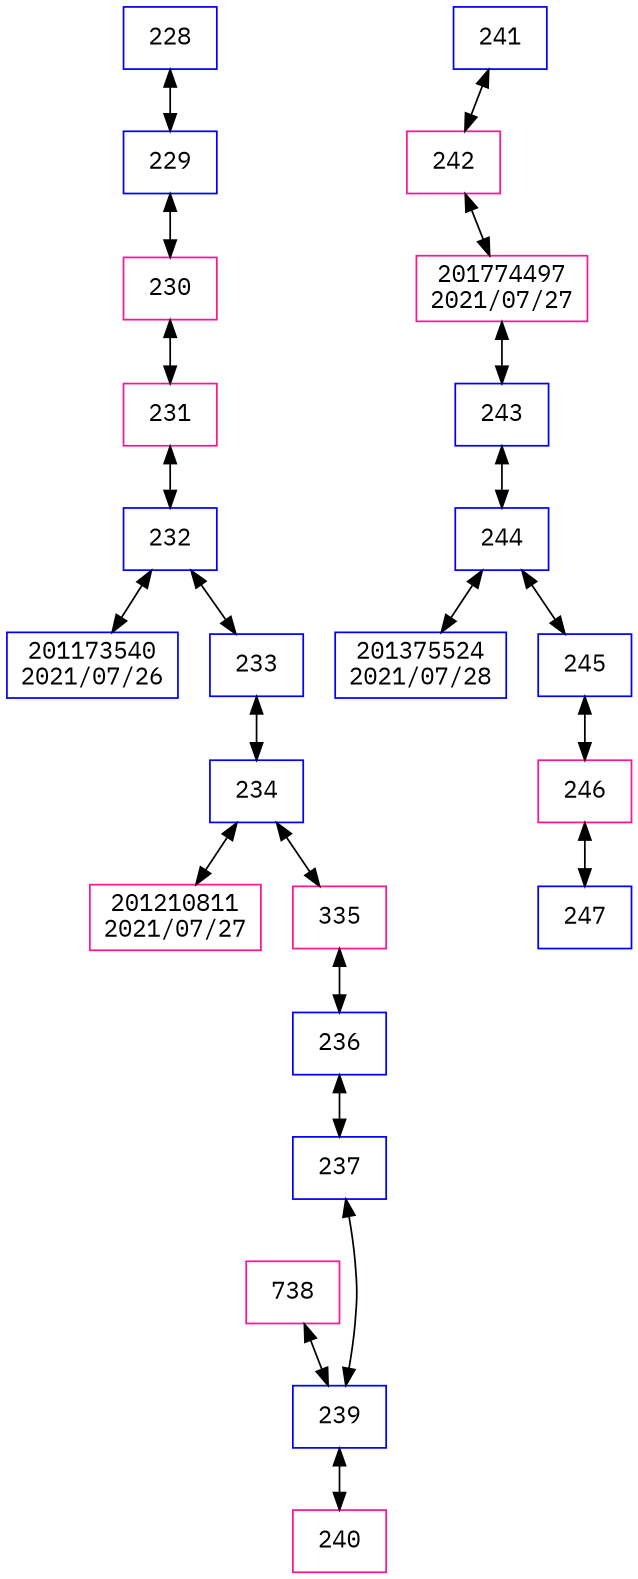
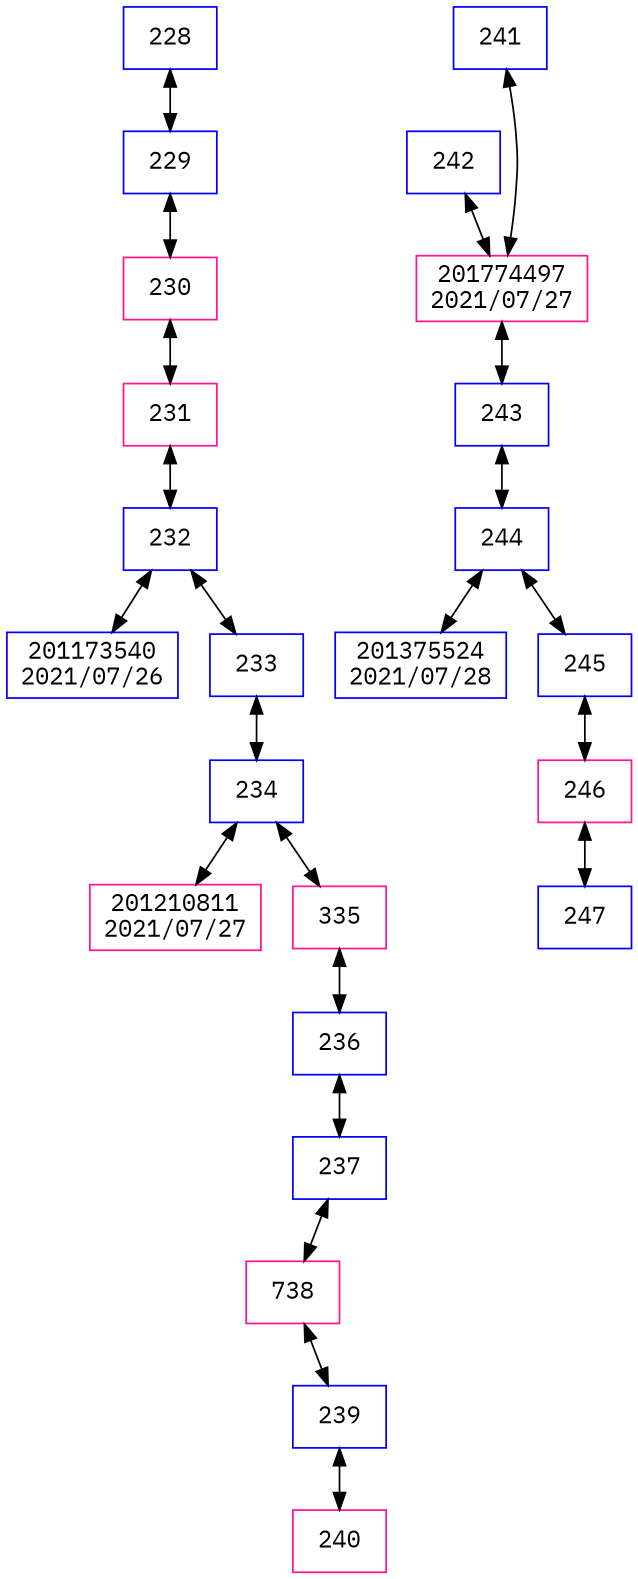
(477, 100) -> (517, 162)
(454, 162) -> (454, 162)
(357, 1292) -> (316, 1230)
